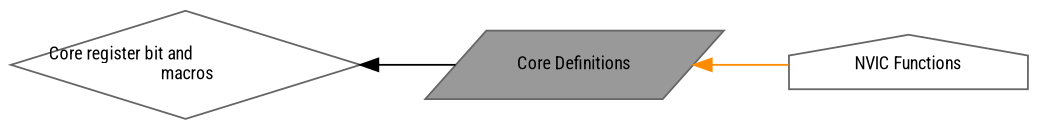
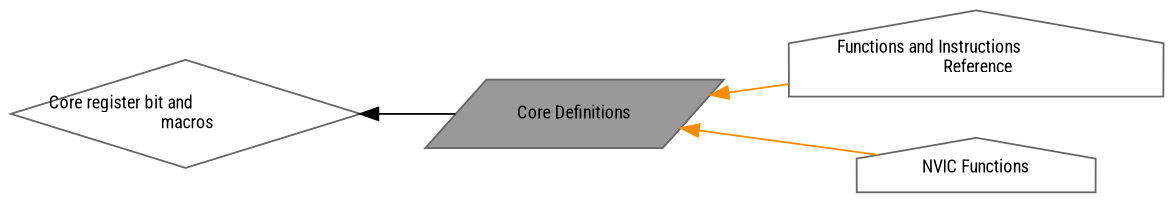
none -> (976, 58)
